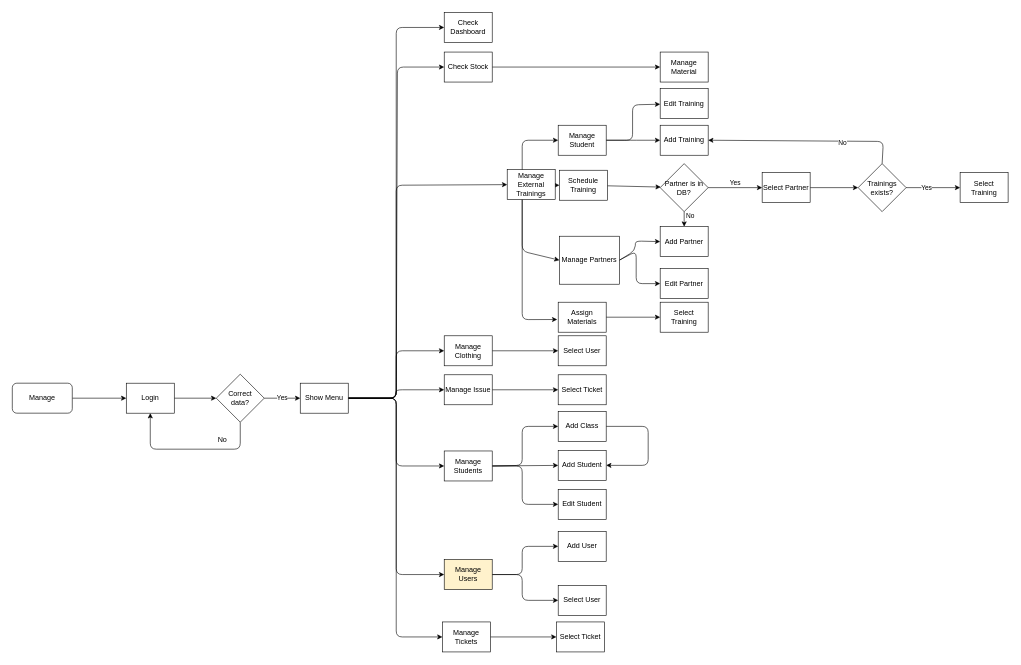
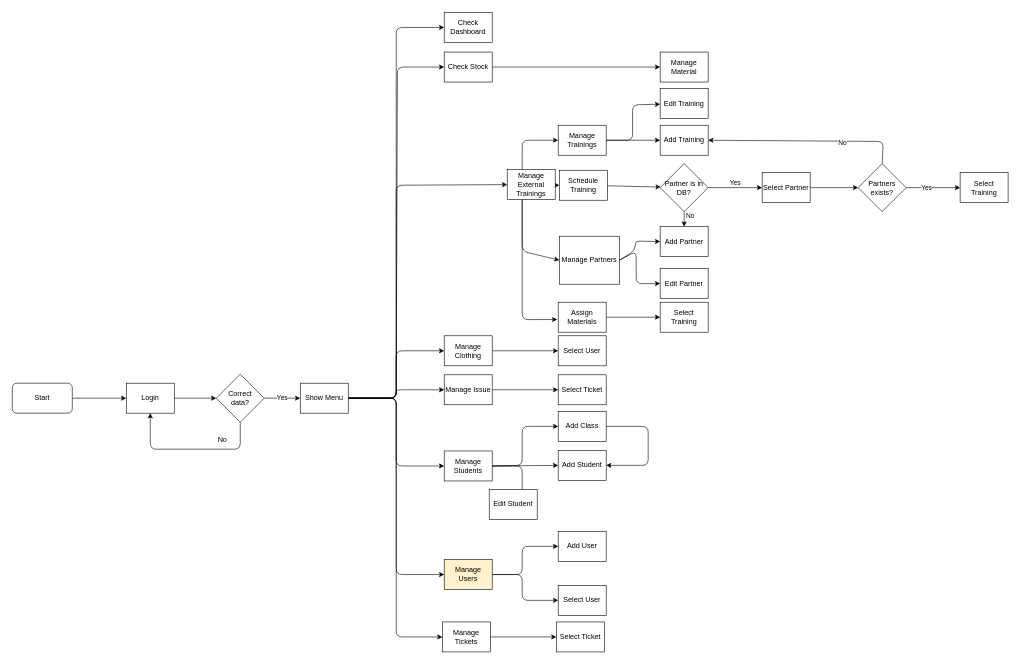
(582, 140) -> (582, 140)
(882, 188) -> (882, 188)
(42, 398) -> (42, 398)
(582, 504) -> (513, 504)
